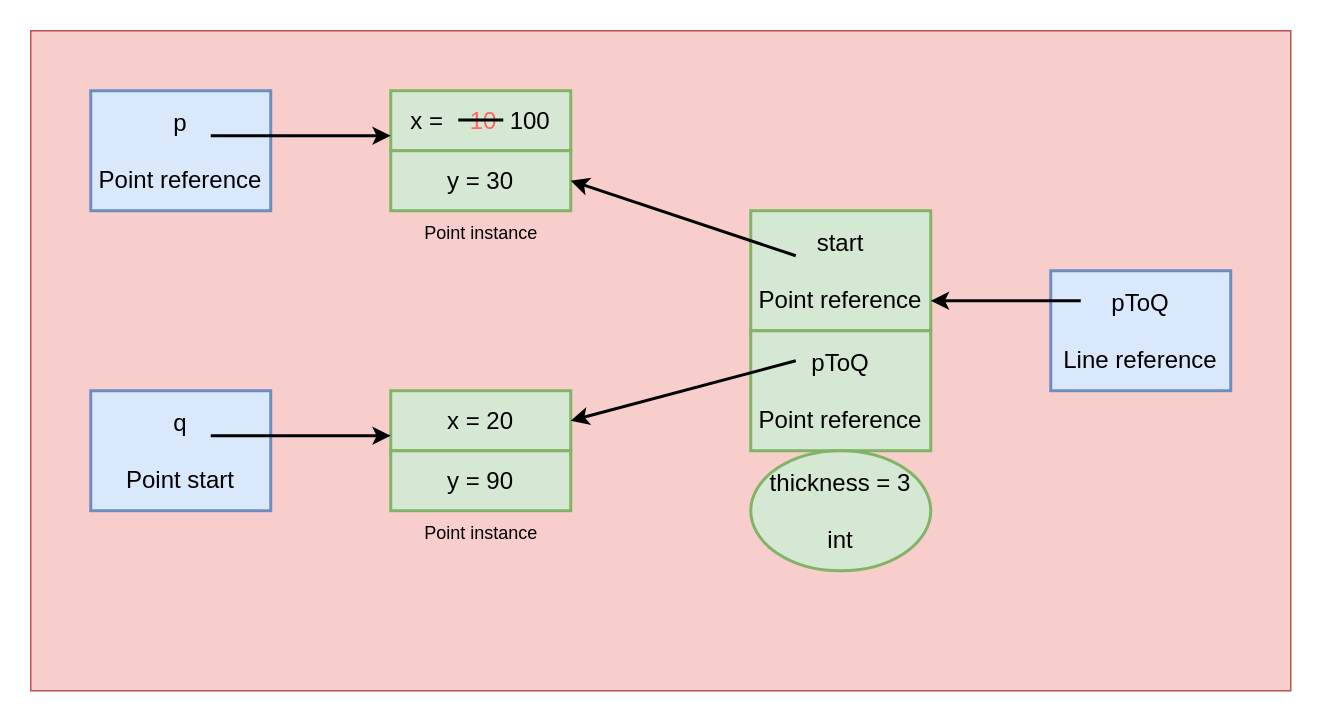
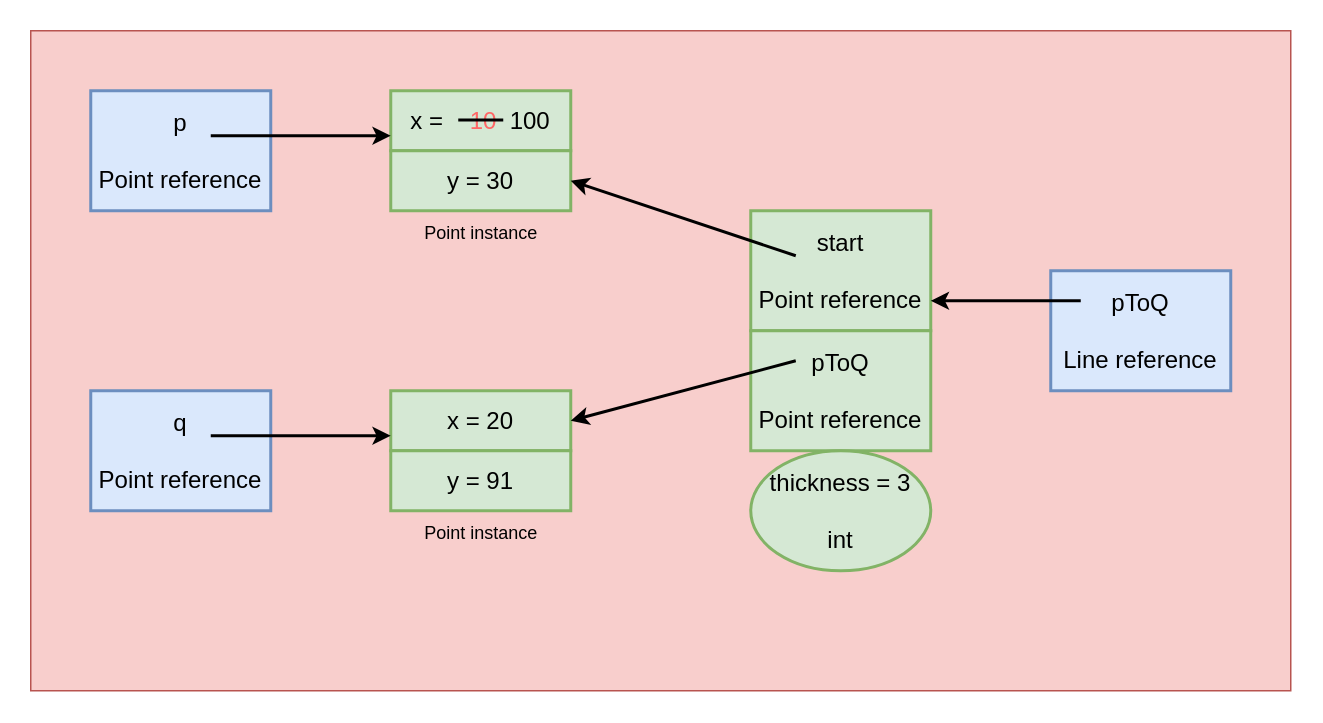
(181, 451) -> (181, 451)
(481, 481) -> (481, 481)
